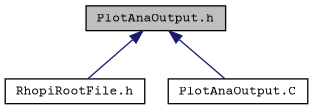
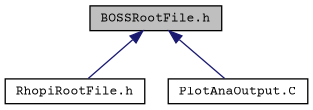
(156, 18) -> (156, 18)
